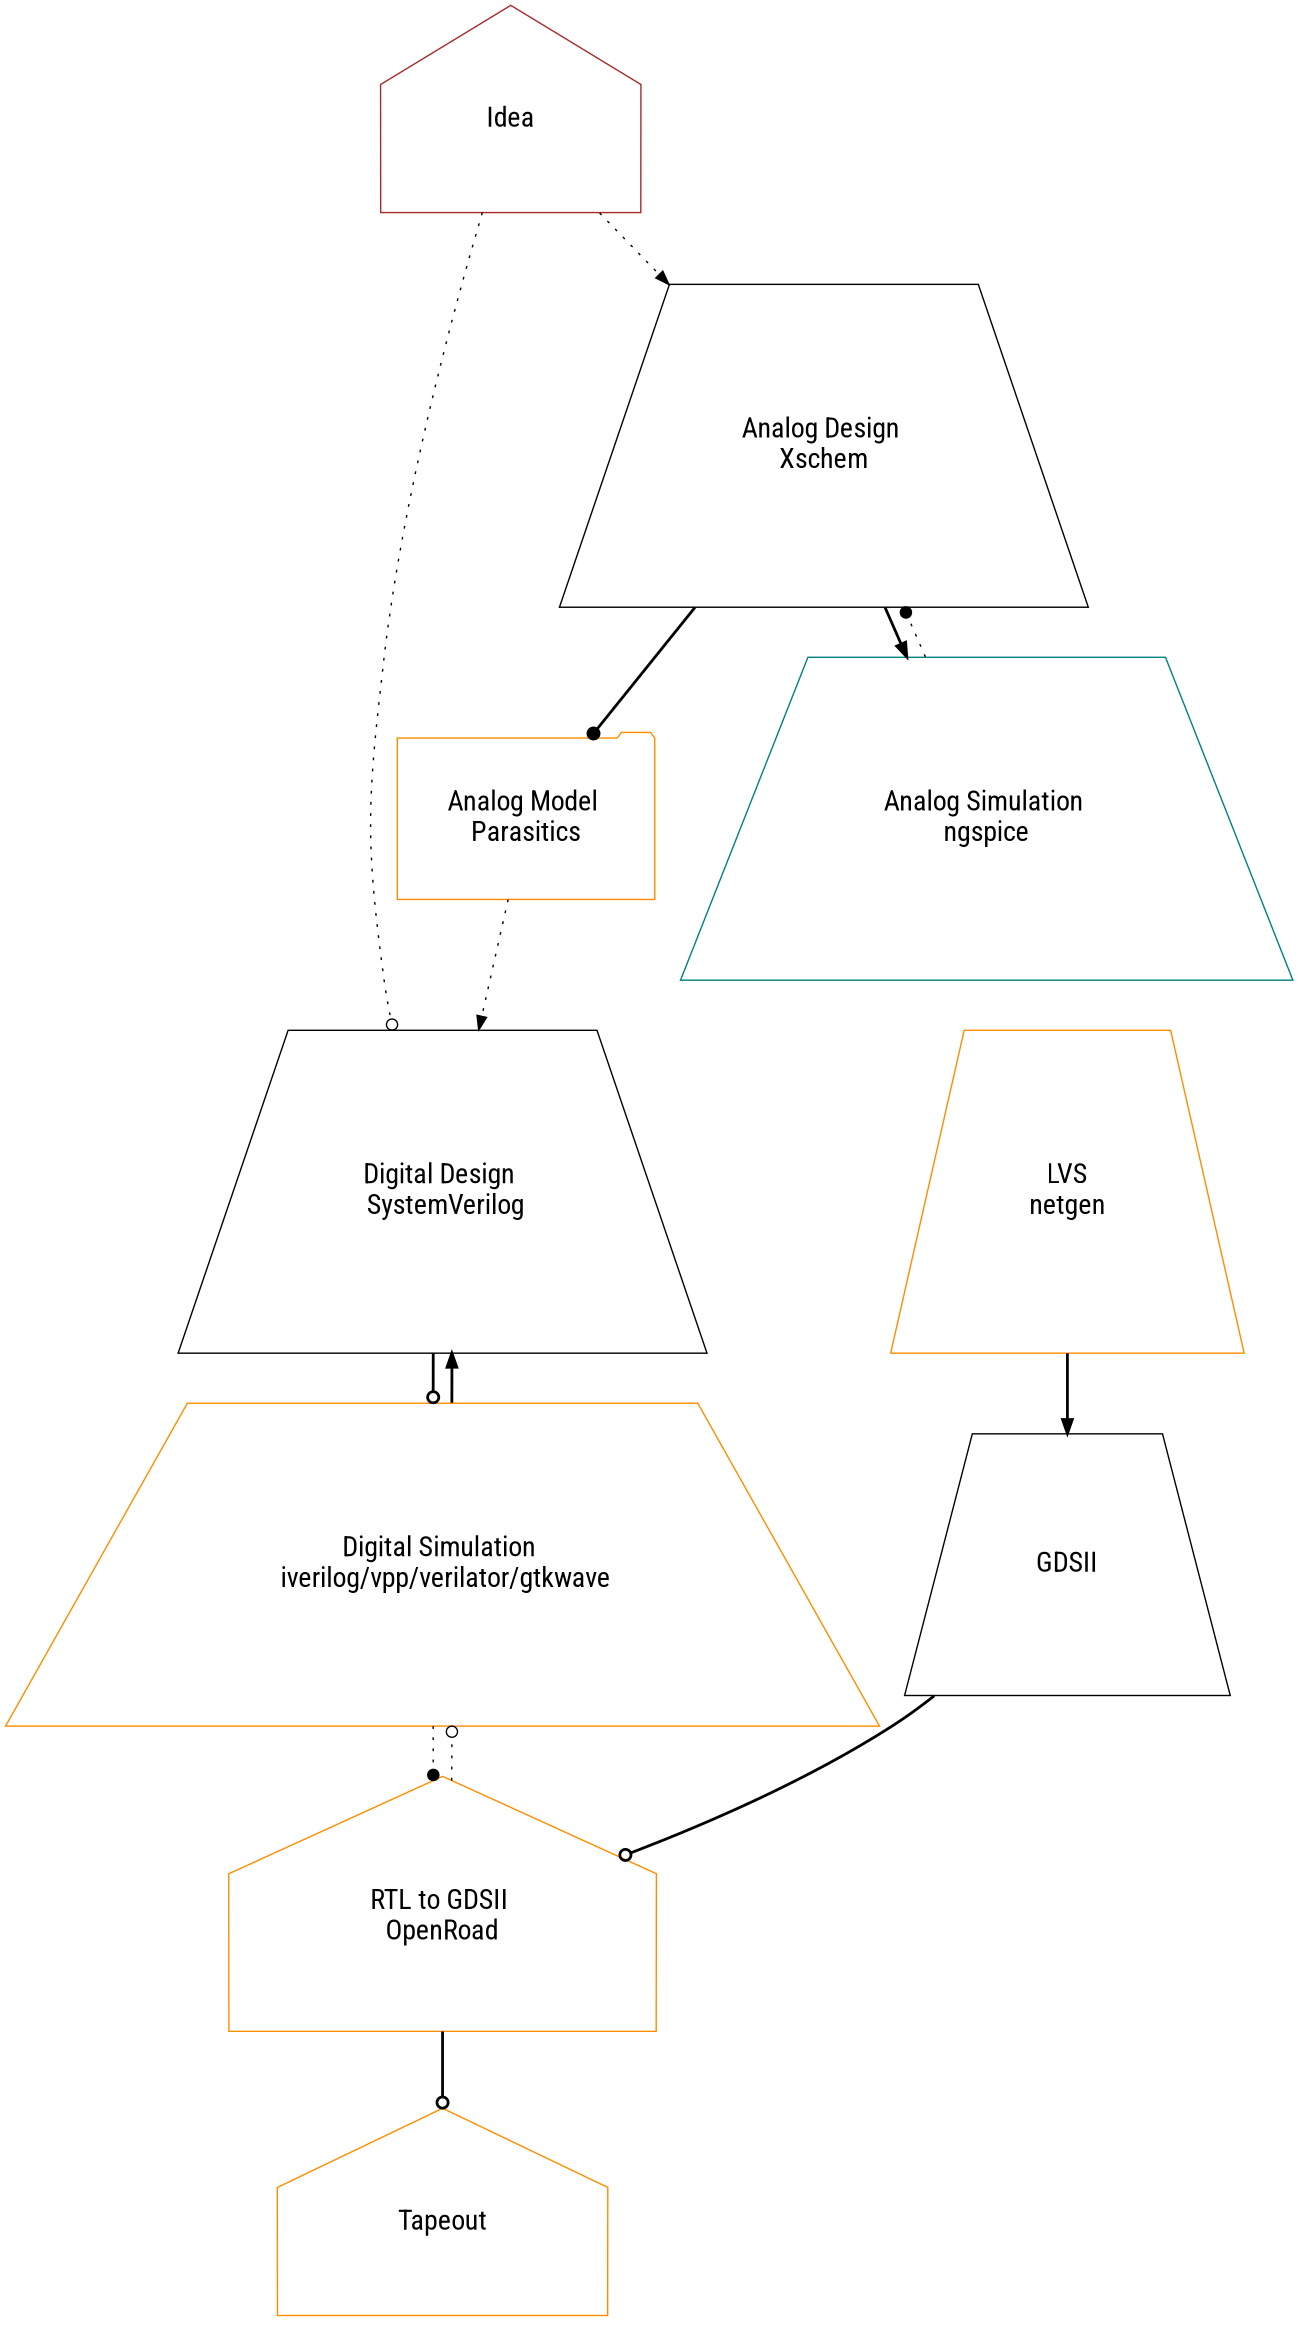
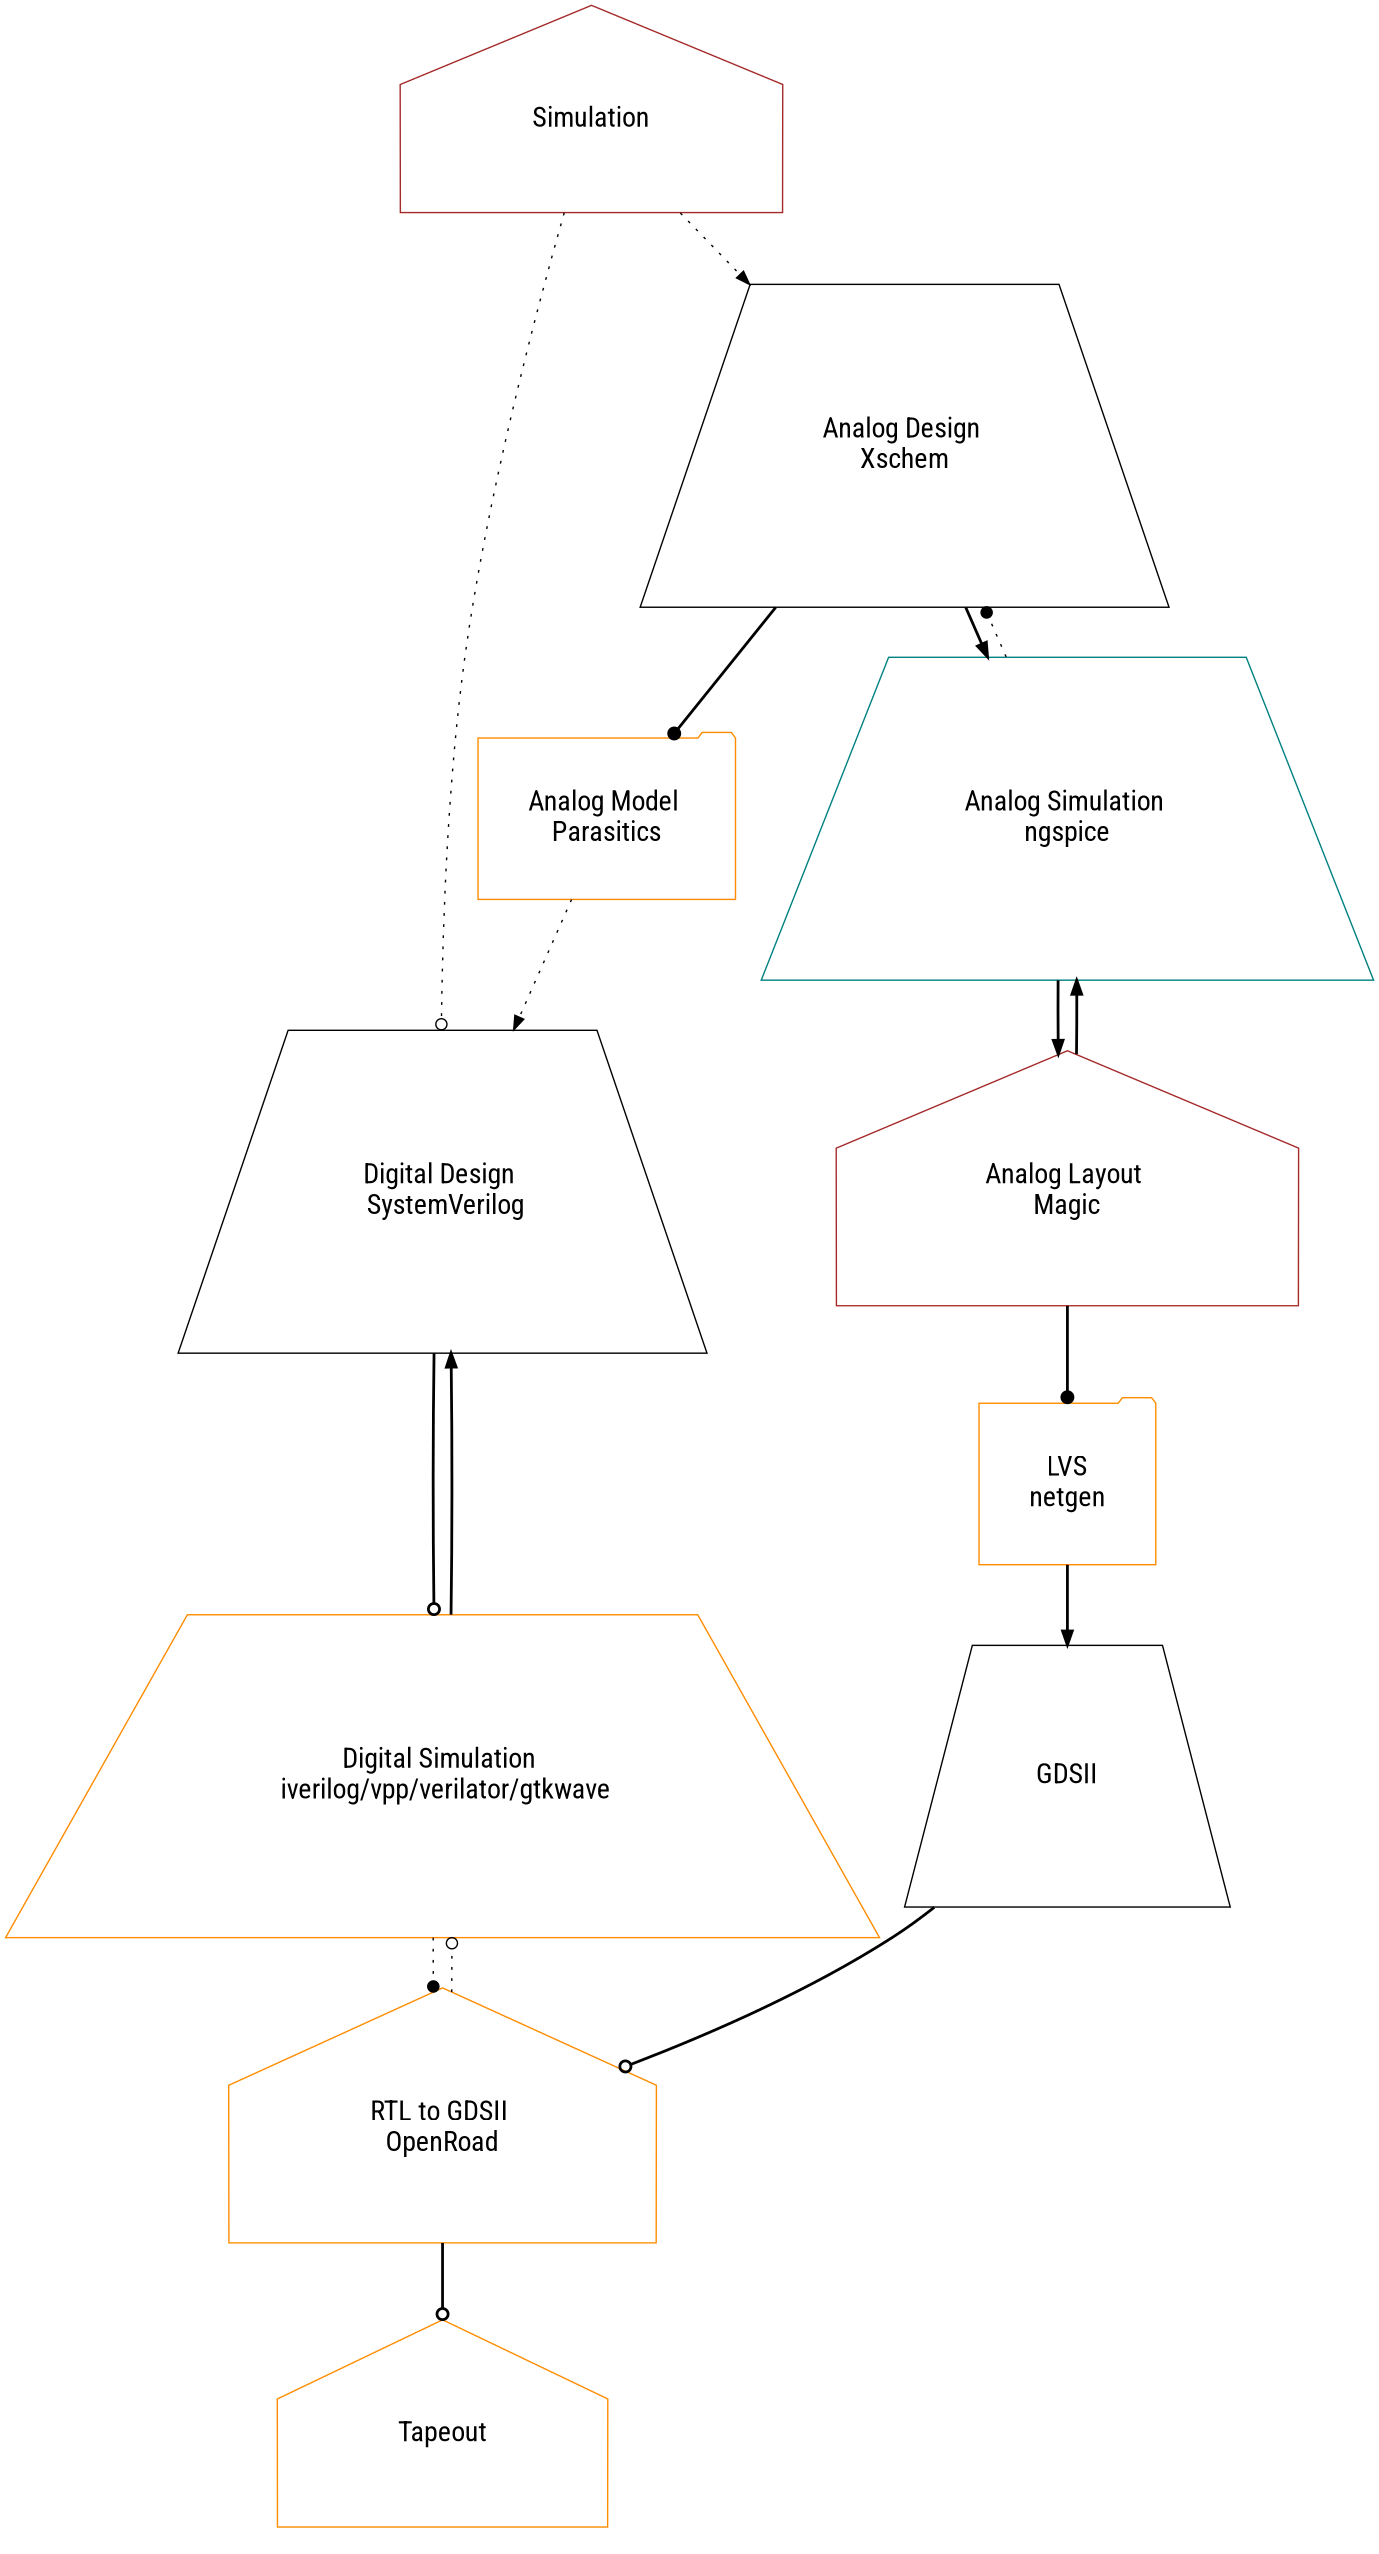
(511, 120) -> (591, 120)
none -> (1067, 1192)
(1067, 1192) -> (1067, 1484)
